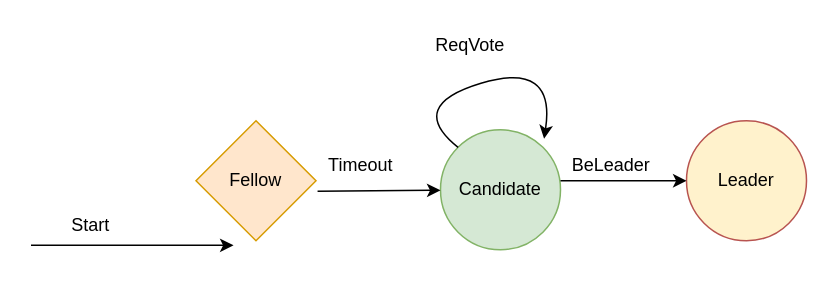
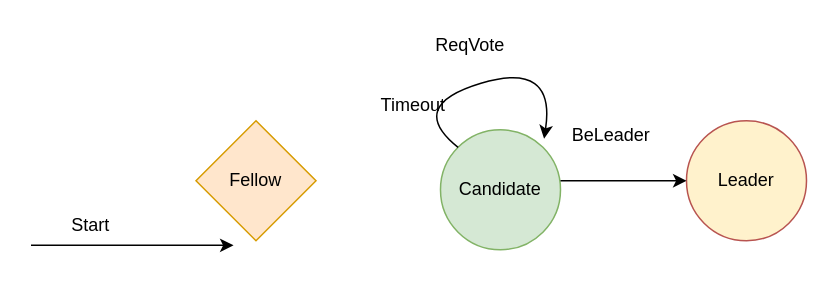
(361, 166) -> (413, 106)
(611, 166) -> (611, 136)
(374, 191) -> none
